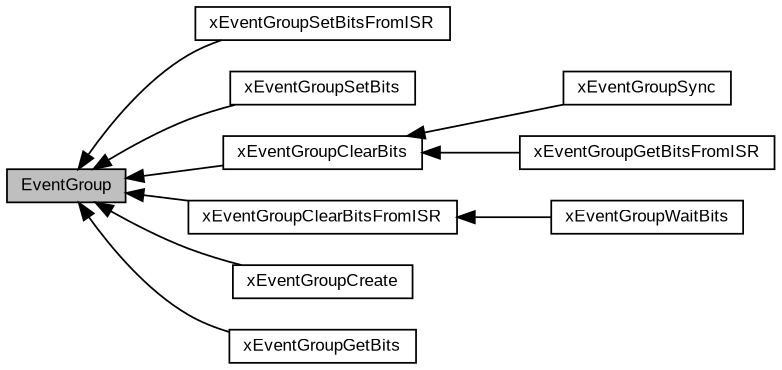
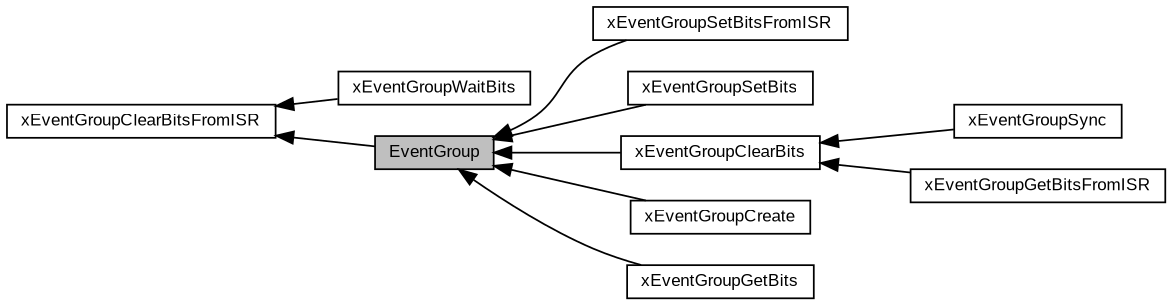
(166, 198) -> (334, 142)
